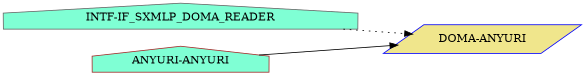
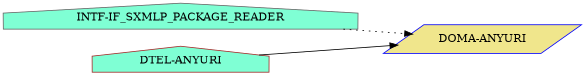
(181, 18) -> (181, 18)
(181, 61) -> (181, 61)
